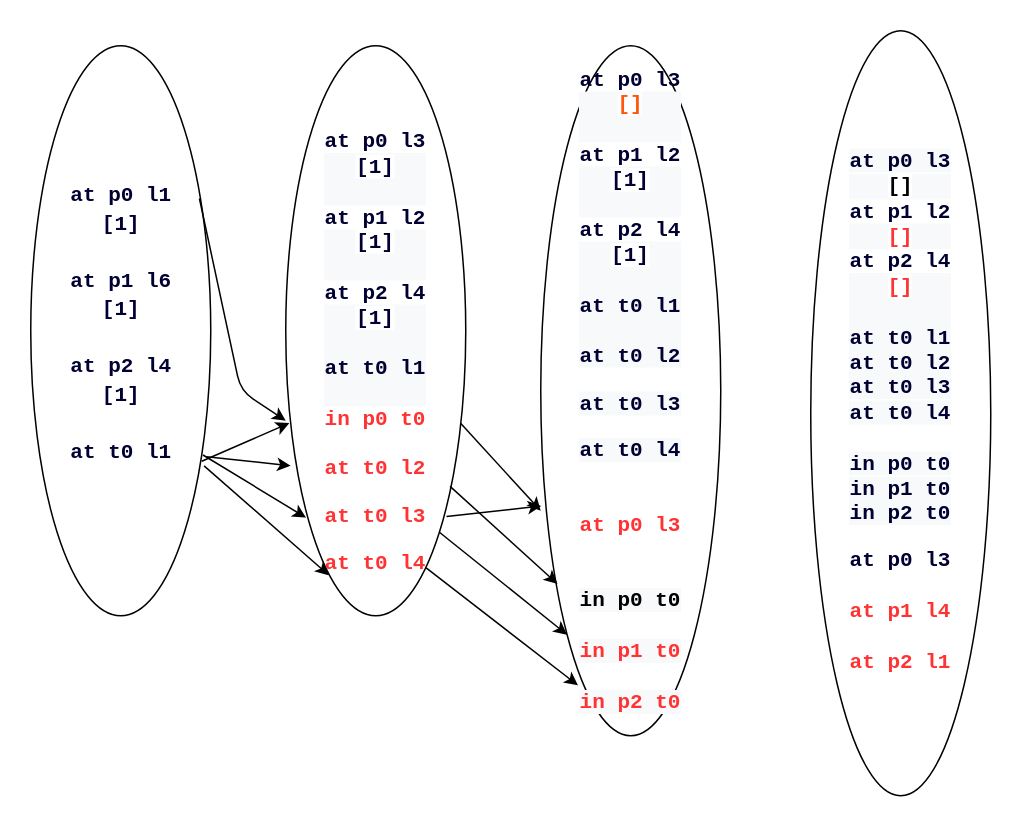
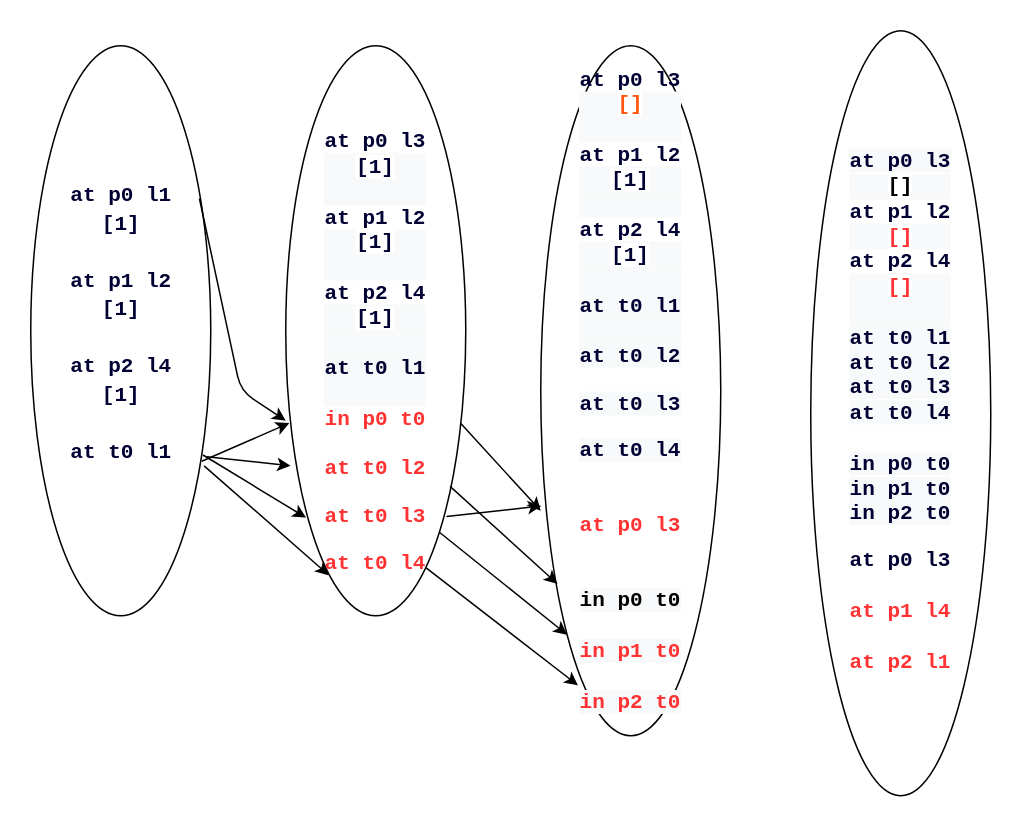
(122, 323) -> (122, 323)
